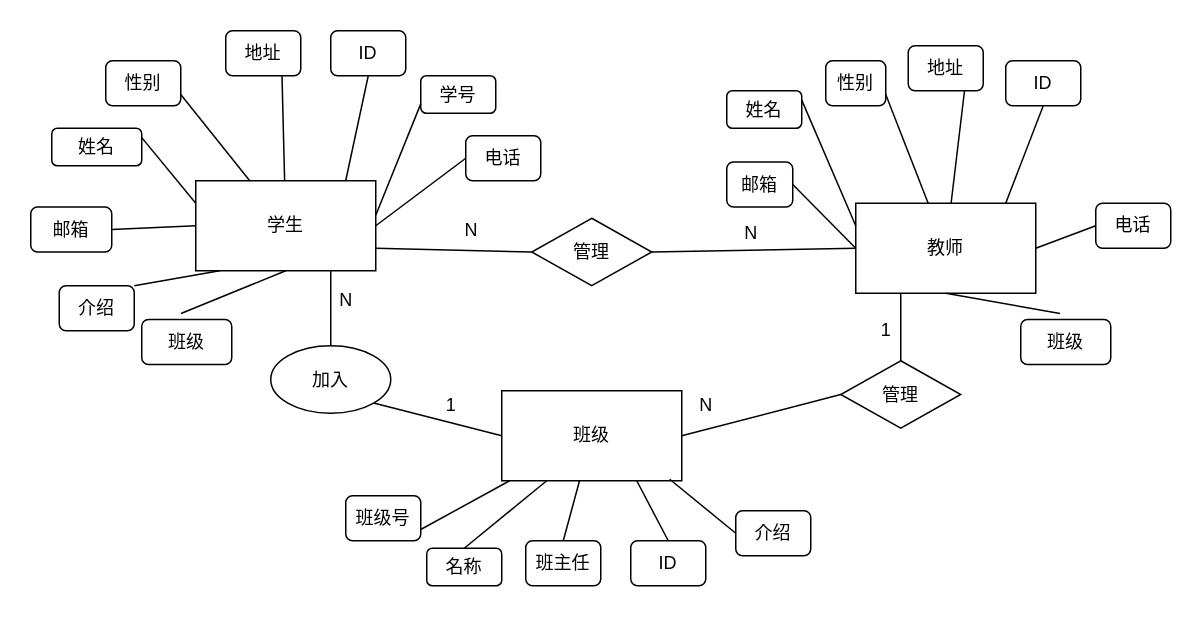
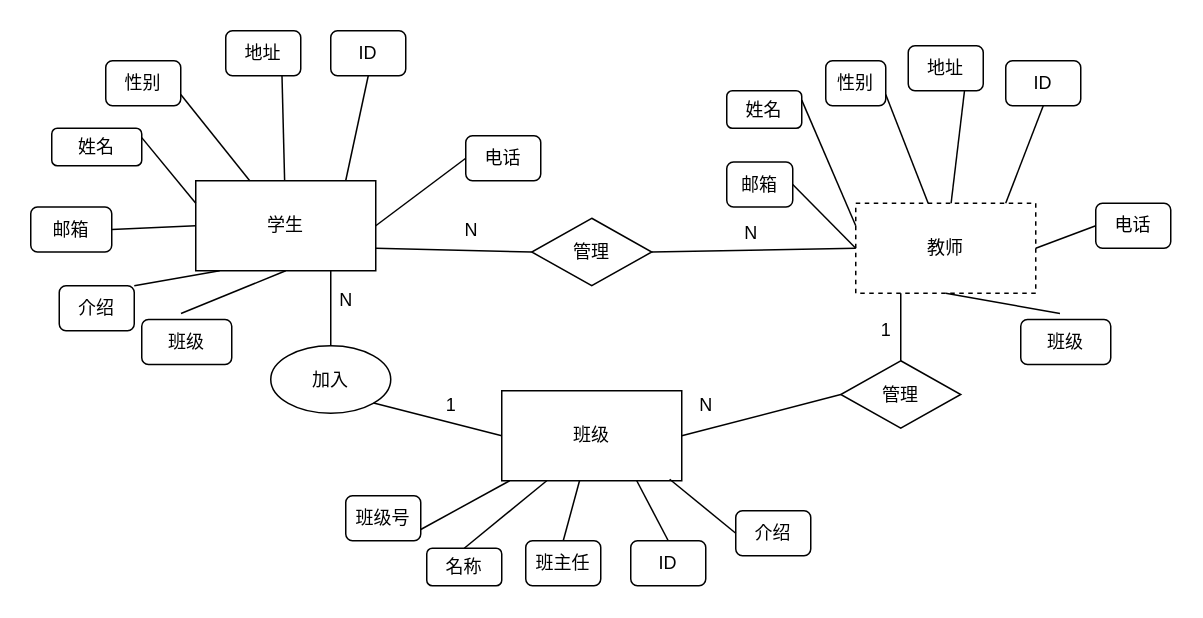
(458, 95) -> none
(398, 160) -> none
(946, 248) -> (946, 248)
